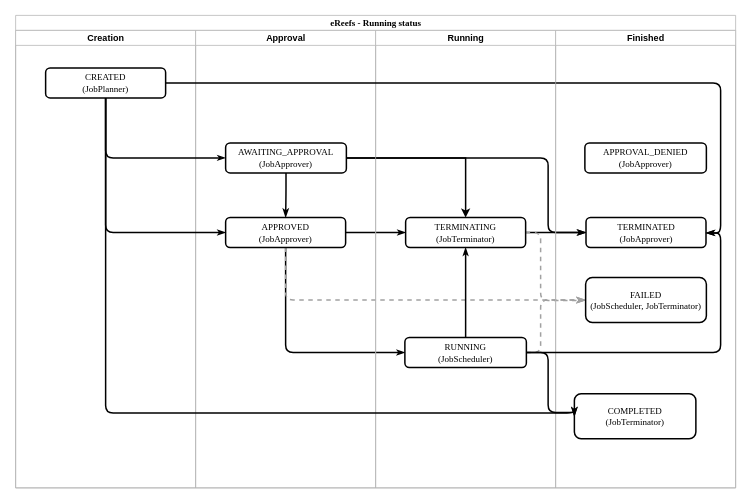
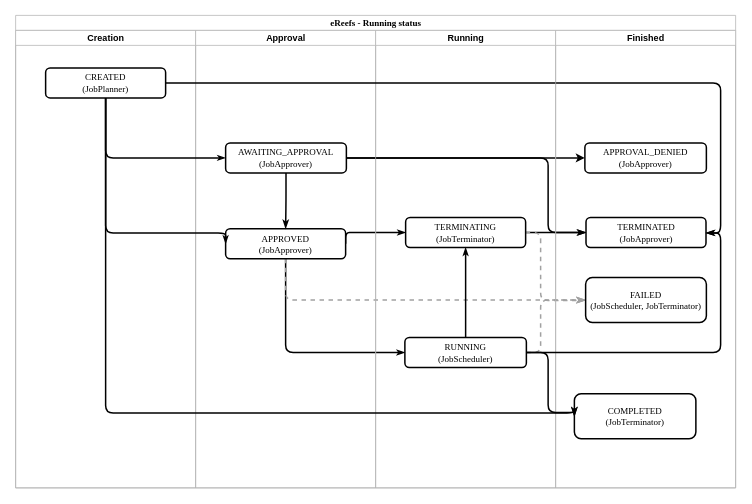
(465, 185) -> (562, 158)
(285, 233) -> (285, 244)
